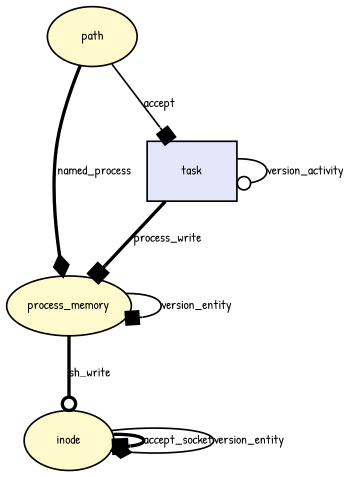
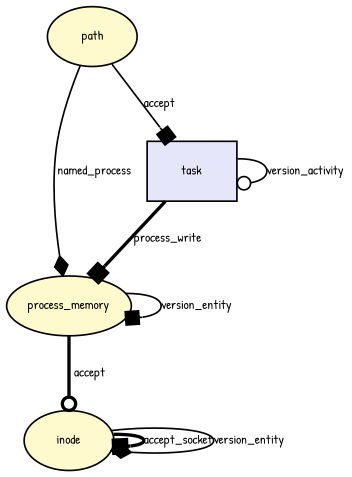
(55, 159) -> (55, 159)
(90, 373) -> (90, 373)
